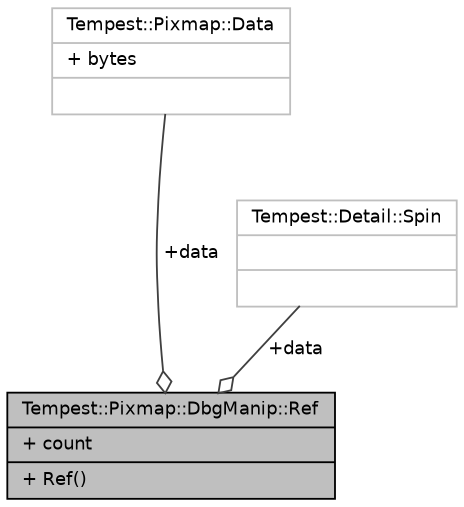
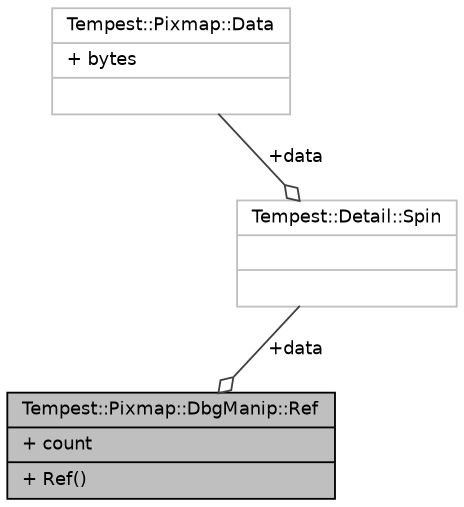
(157, 242) -> (251, 149)
